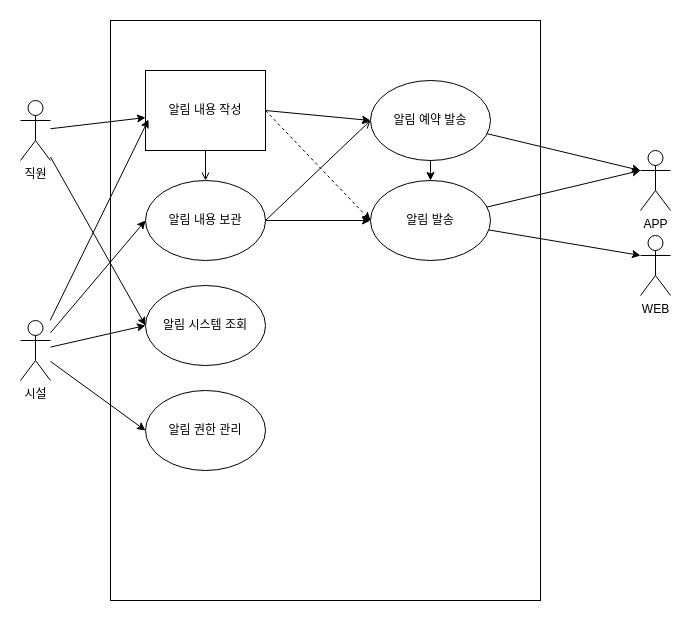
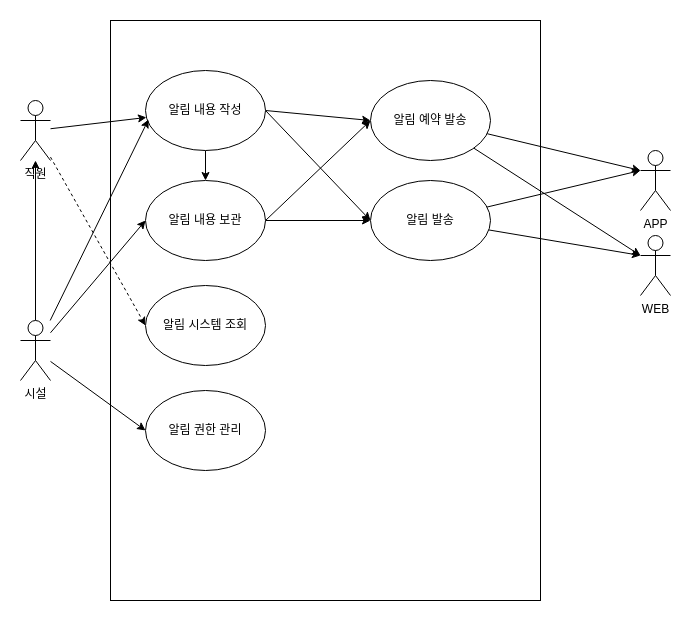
(206, 111) -> (206, 111)
(366, 125) -> (364, 126)
(316, 164) -> (316, 164)
(431, 167) -> (554, 200)
(206, 173) -> (206, 172)
(96, 239) -> (96, 239)
(94, 337) -> (36, 244)
